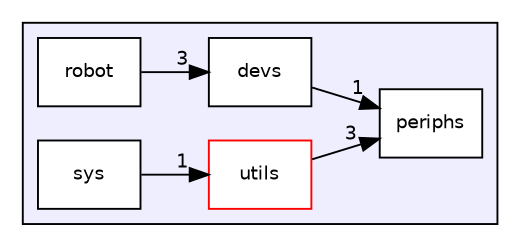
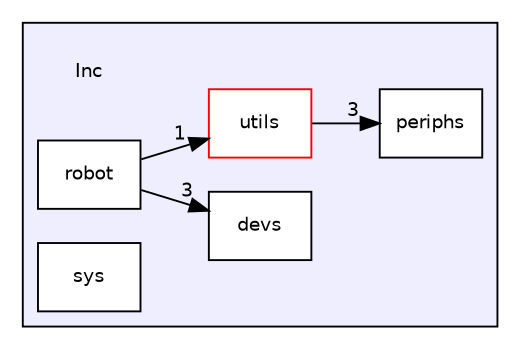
none -> (89, 72)
(337, 95) -> none
(165, 175) -> (166, 152)
